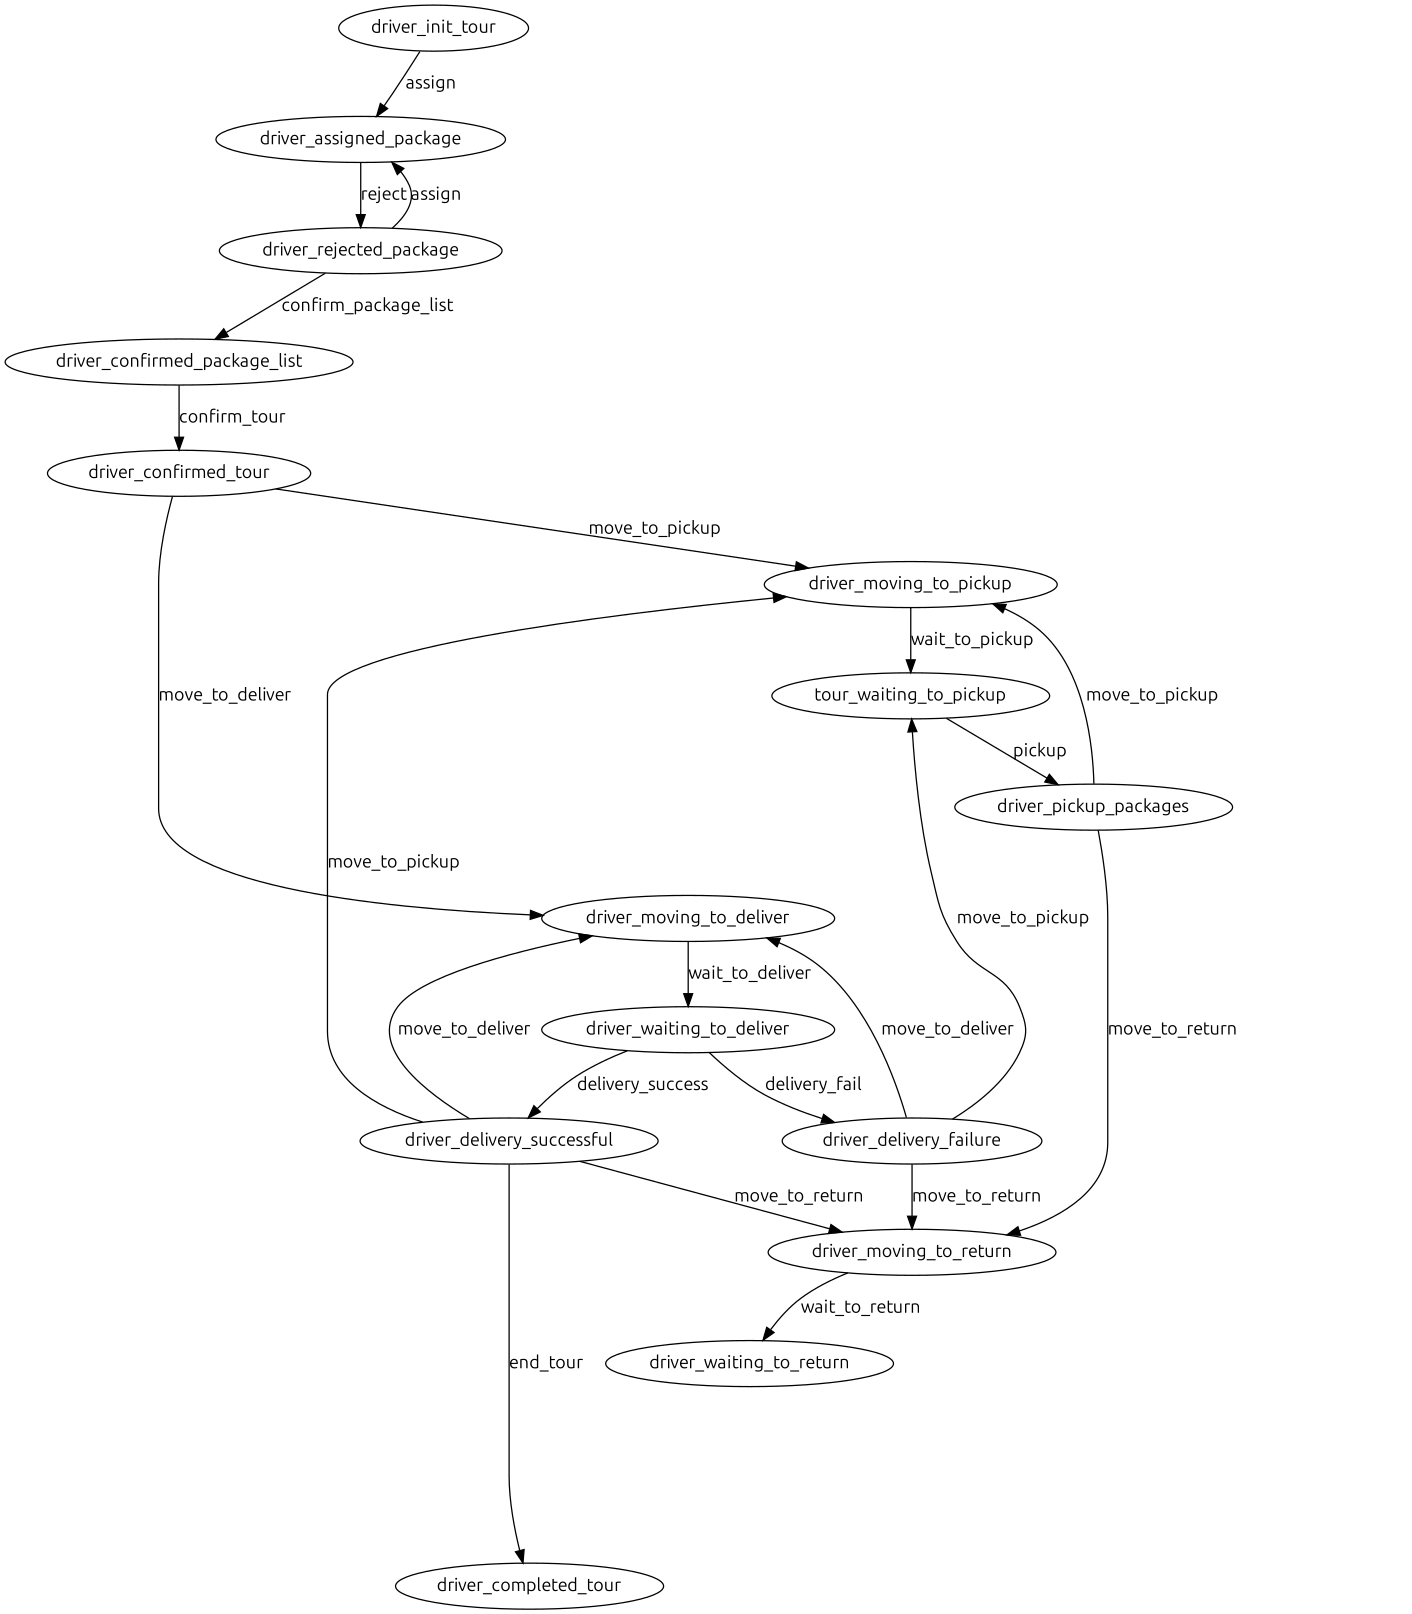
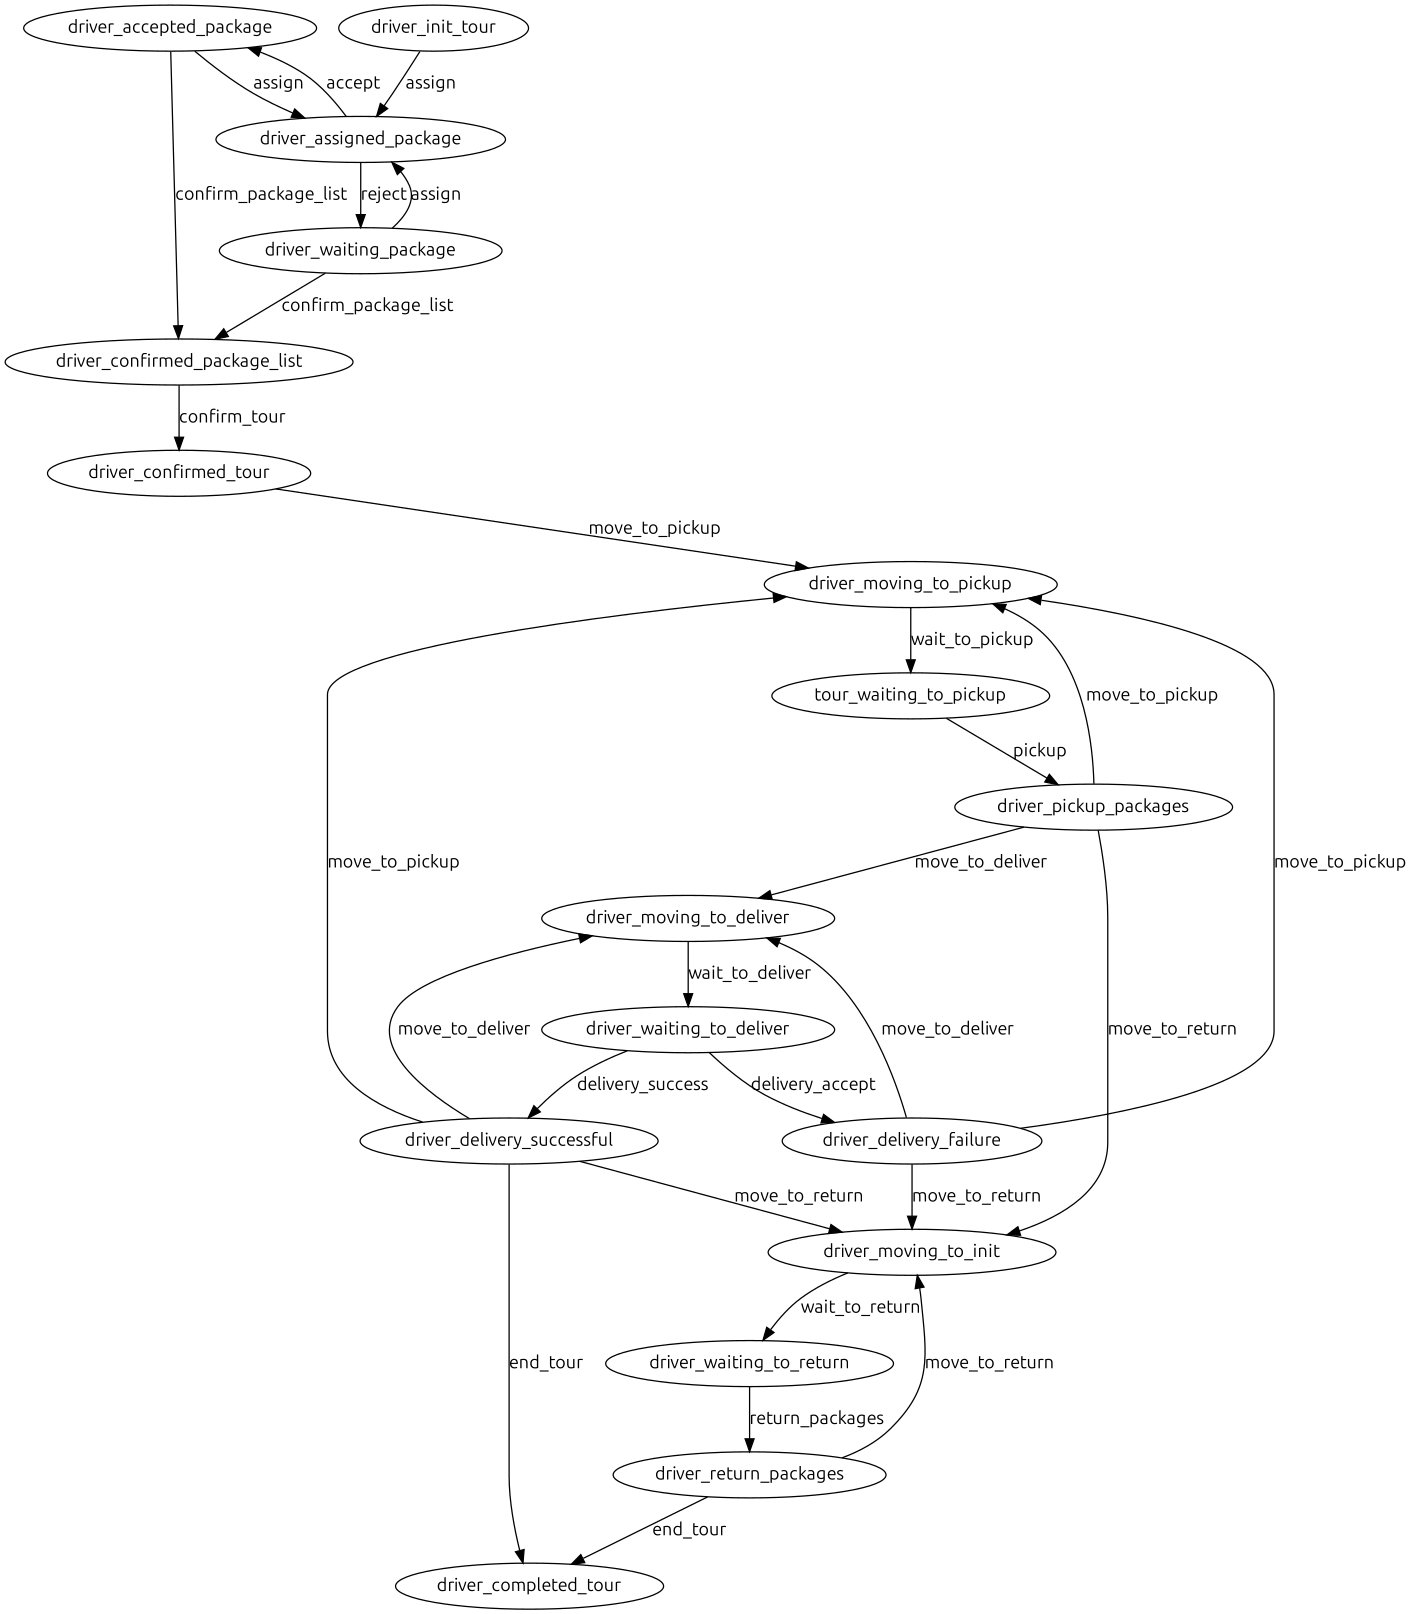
none -> (170, 28)
(361, 251) -> (361, 251)
(182, 846) -> (898, 861)
(963, 949) -> (1274, 873)
(814, 1085) -> (814, 1085)
(912, 1252) -> (912, 1252)
none -> (750, 1475)
